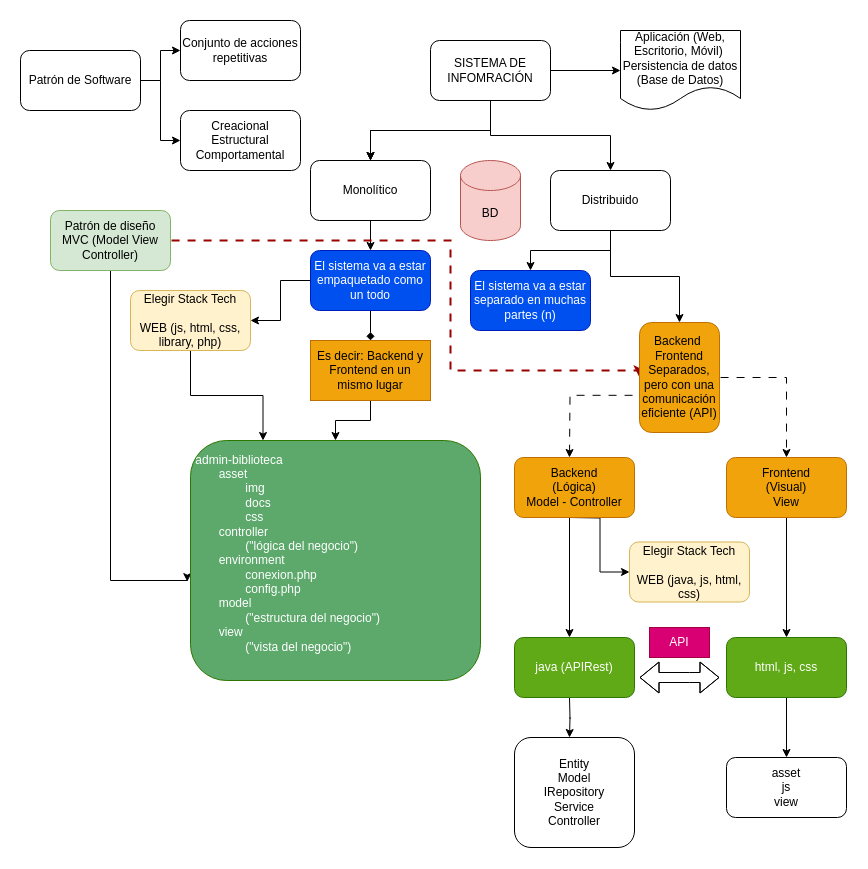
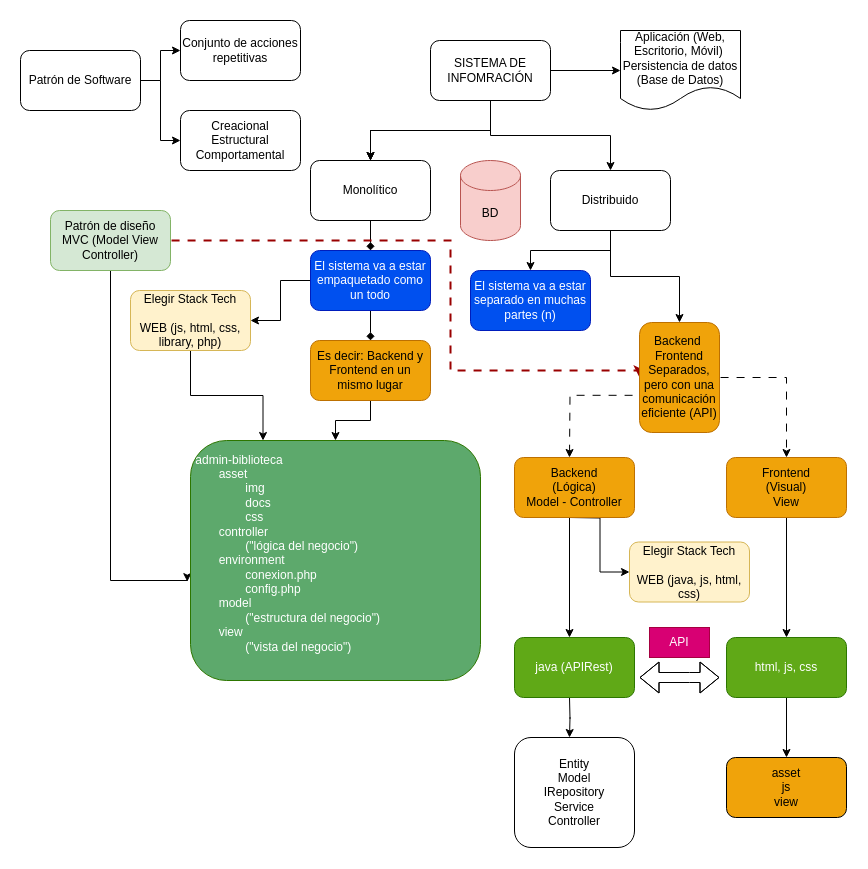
(371, 243) -> (371, 242)
(371, 371) -> (371, 371)
(787, 788) -> (787, 788)
